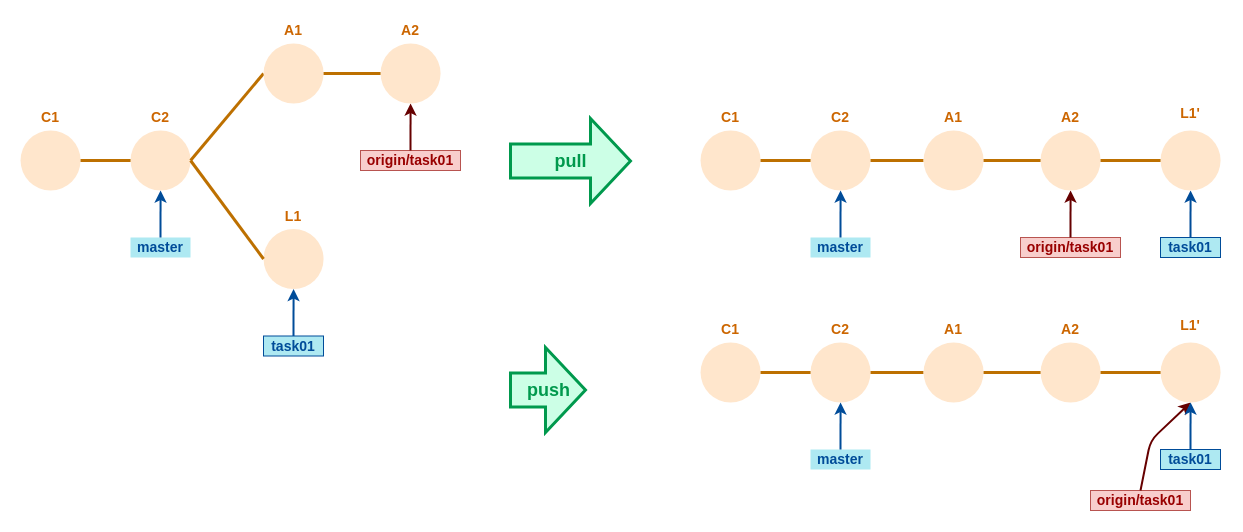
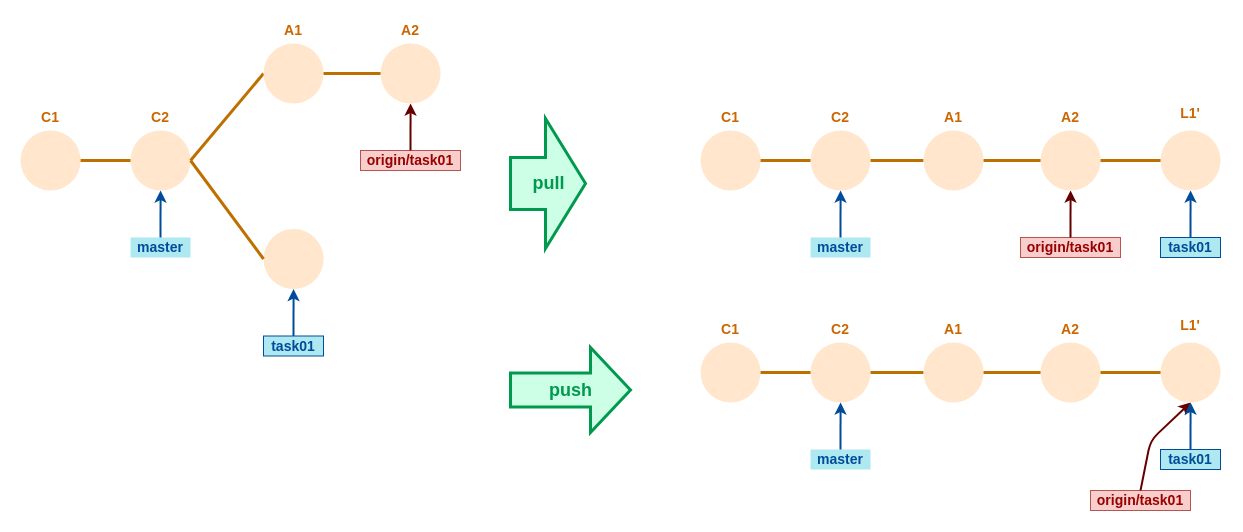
(571, 161) -> (548, 184)
(294, 216) -> none
(548, 390) -> (571, 390)
